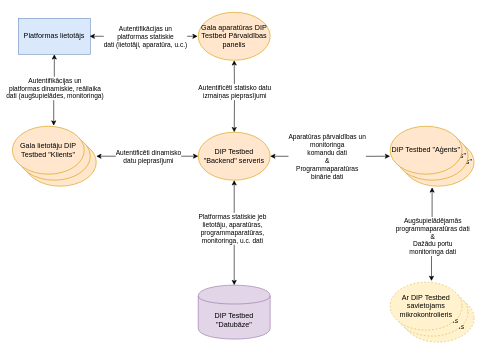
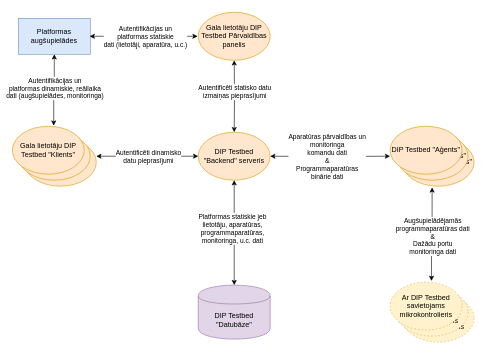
(54, 36) -> (54, 36)
(234, 36) -> (234, 36)
